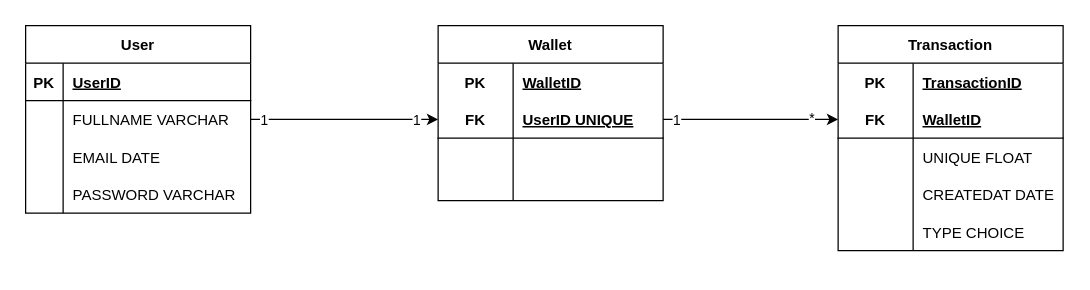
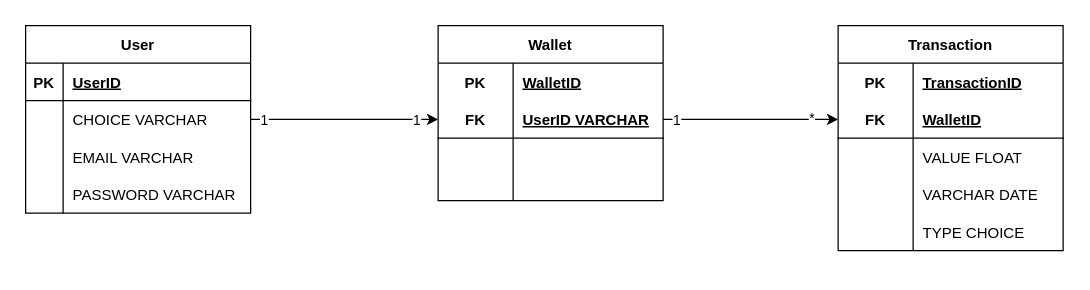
(138, 120) -> (129, 120)
(575, 120) -> (579, 120)
(113, 158) -> (125, 158)
(971, 158) -> (967, 158)
(979, 195) -> (971, 195)
